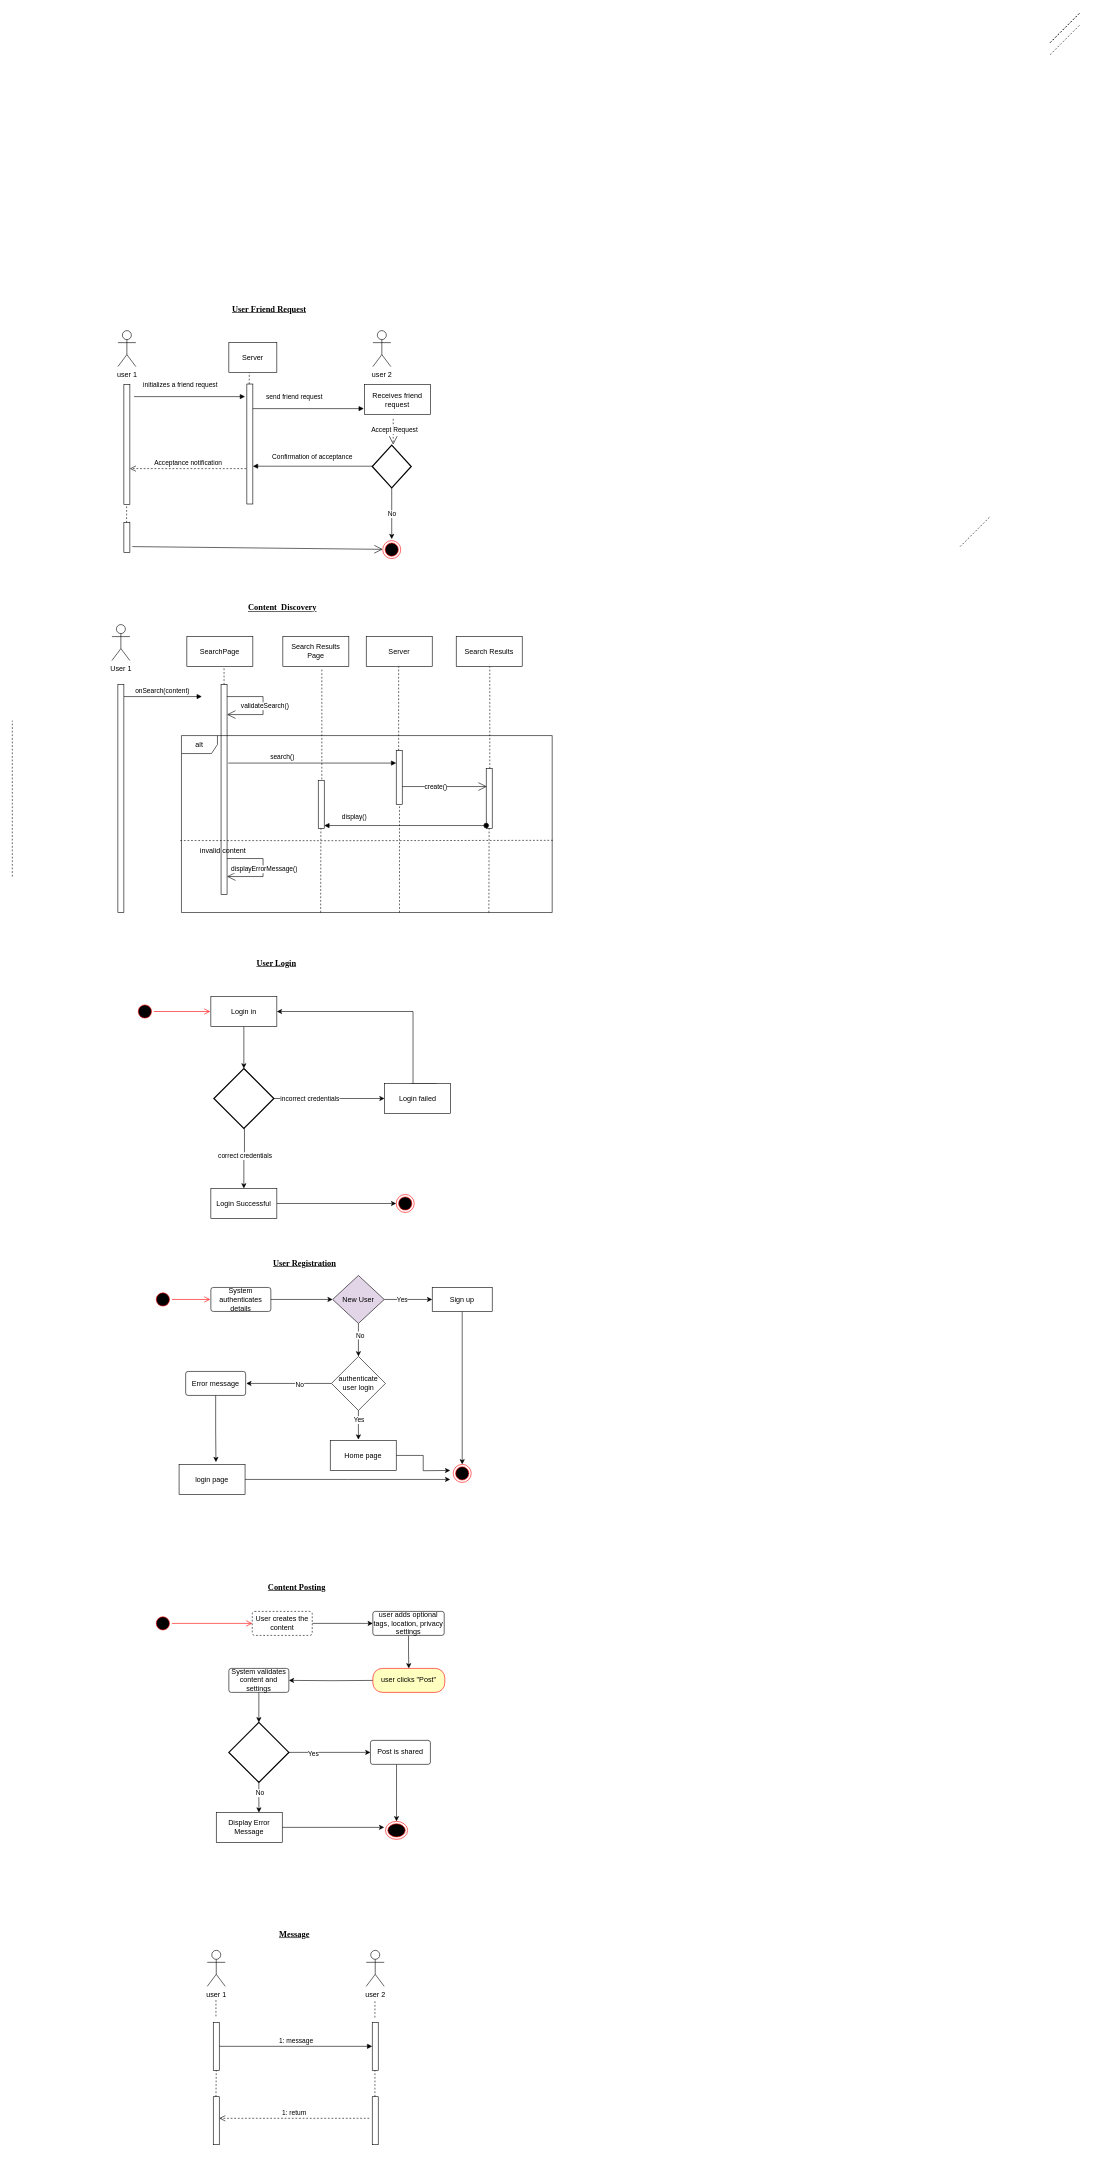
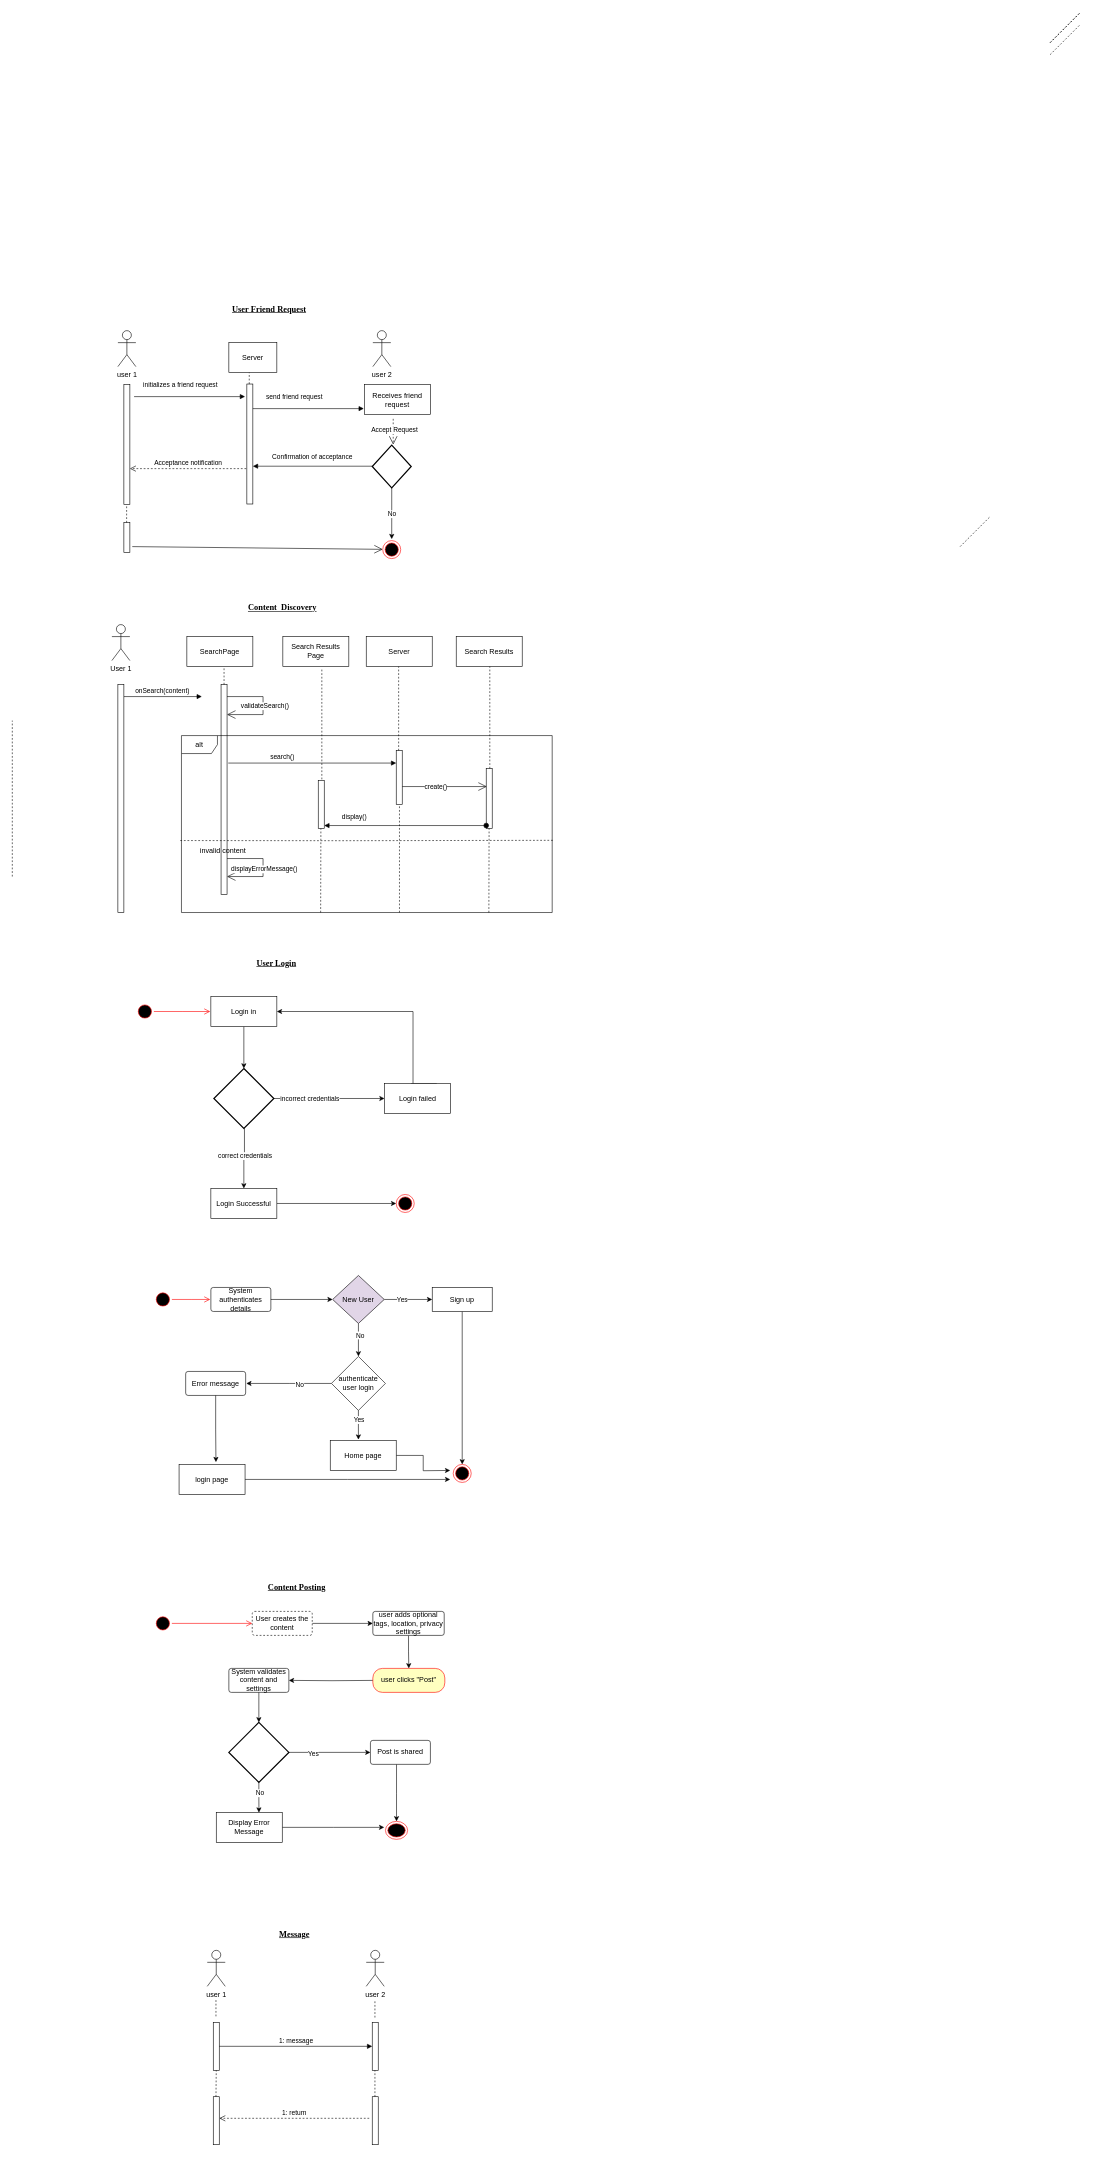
(305, 1263) -> none
